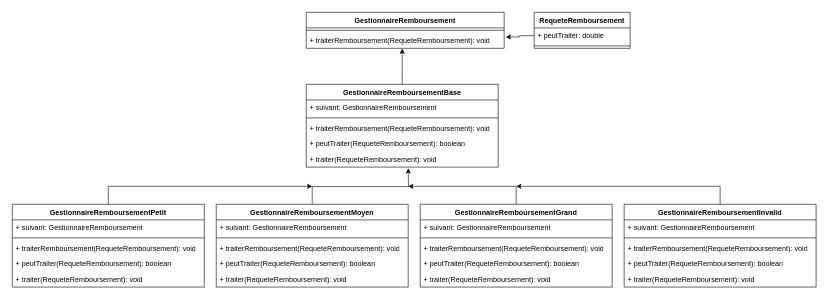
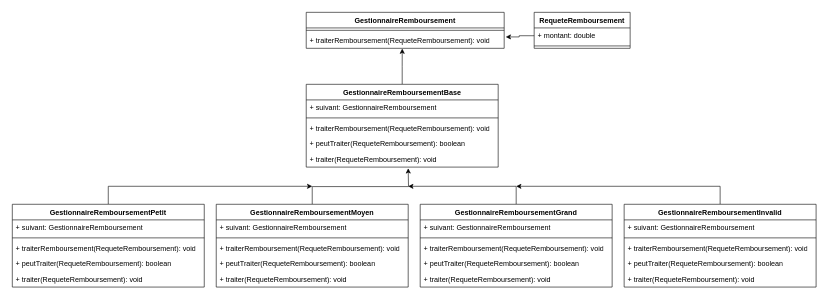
(576, 36) -> (568, 36)
